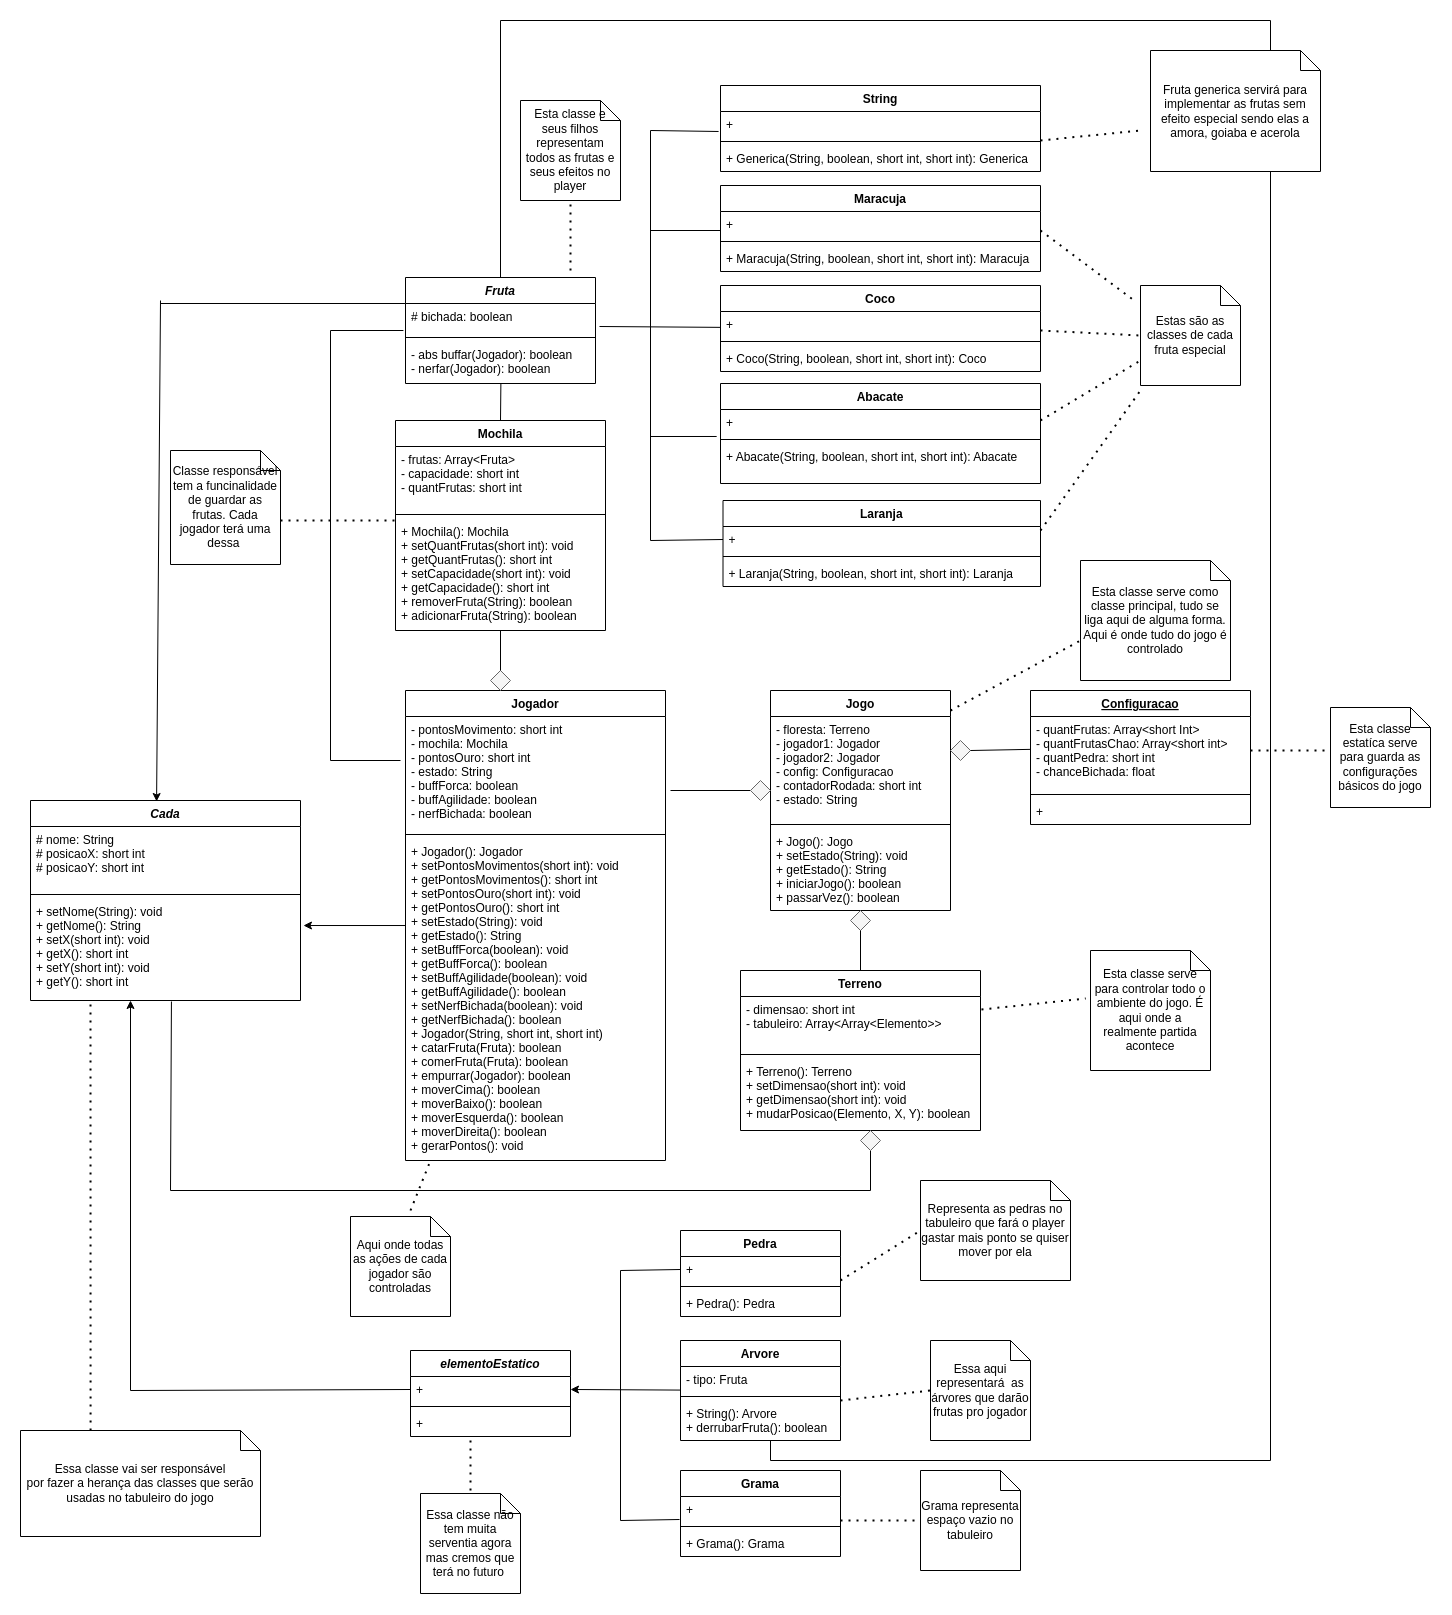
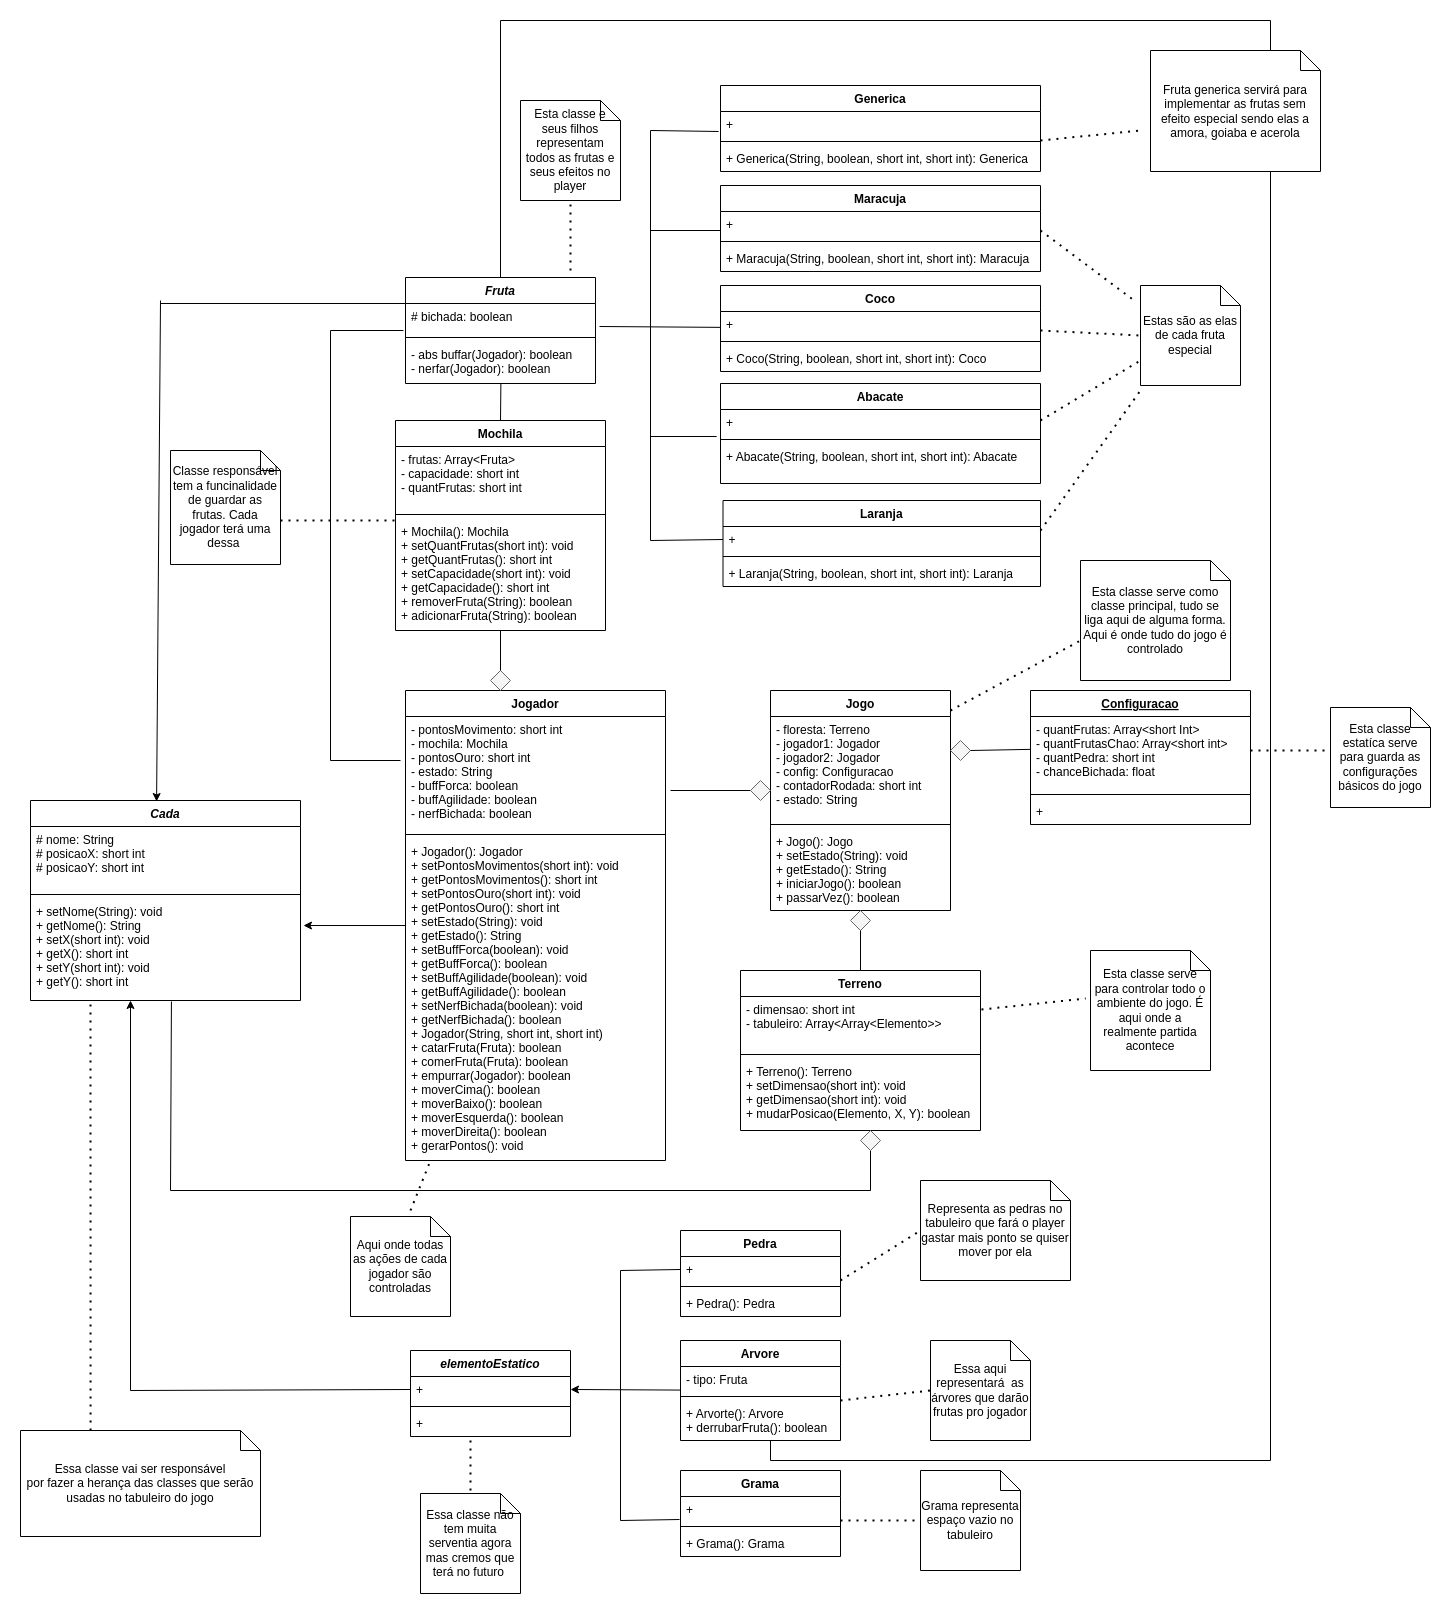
(880, 99) -> (880, 99)
(1191, 336) -> (1191, 336)
(740, 1414) -> (745, 1414)
